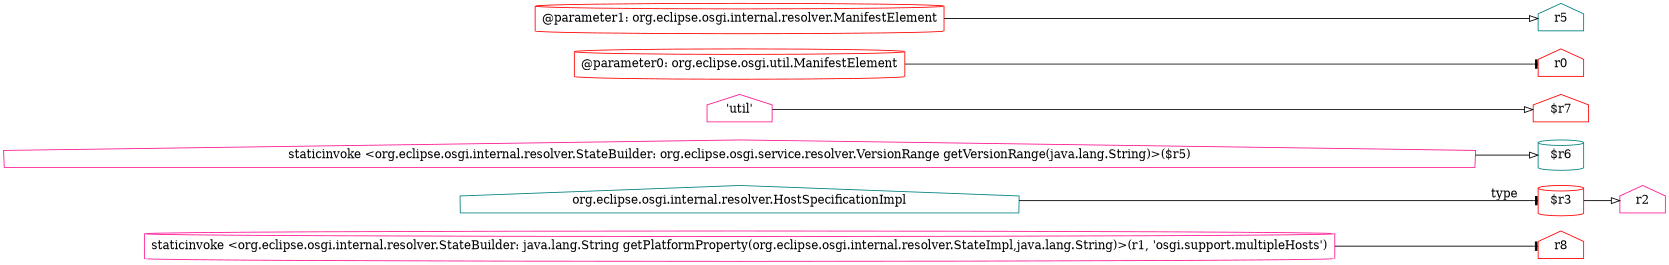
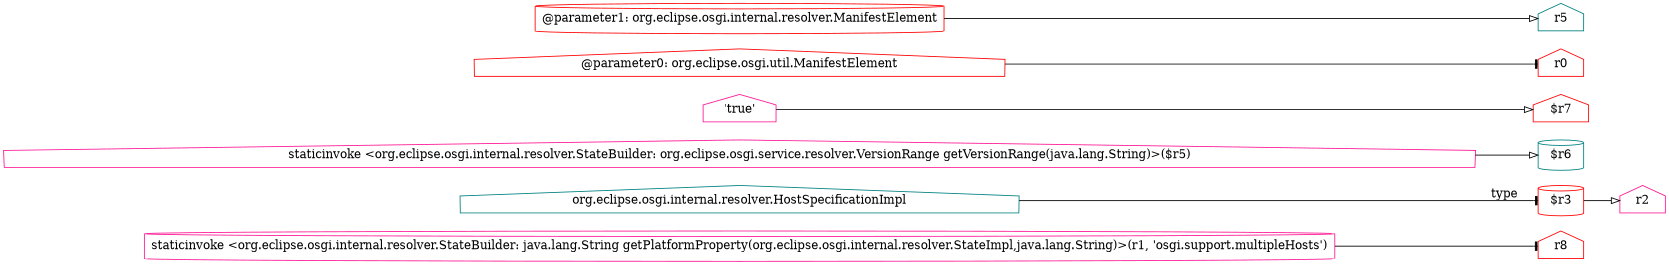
(740, 64) -> (740, 64)
(740, 110) -> (740, 110)
